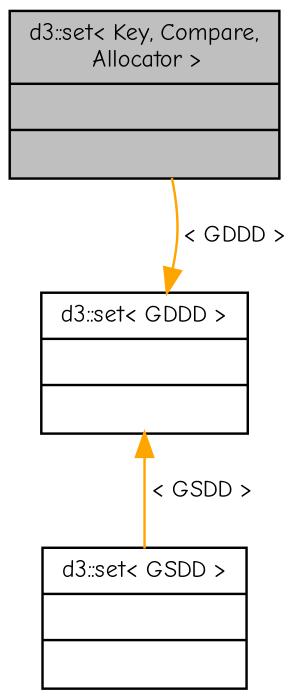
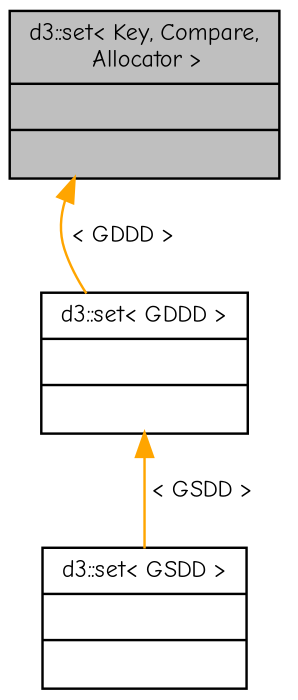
(177, 223) -> (64, 249)
